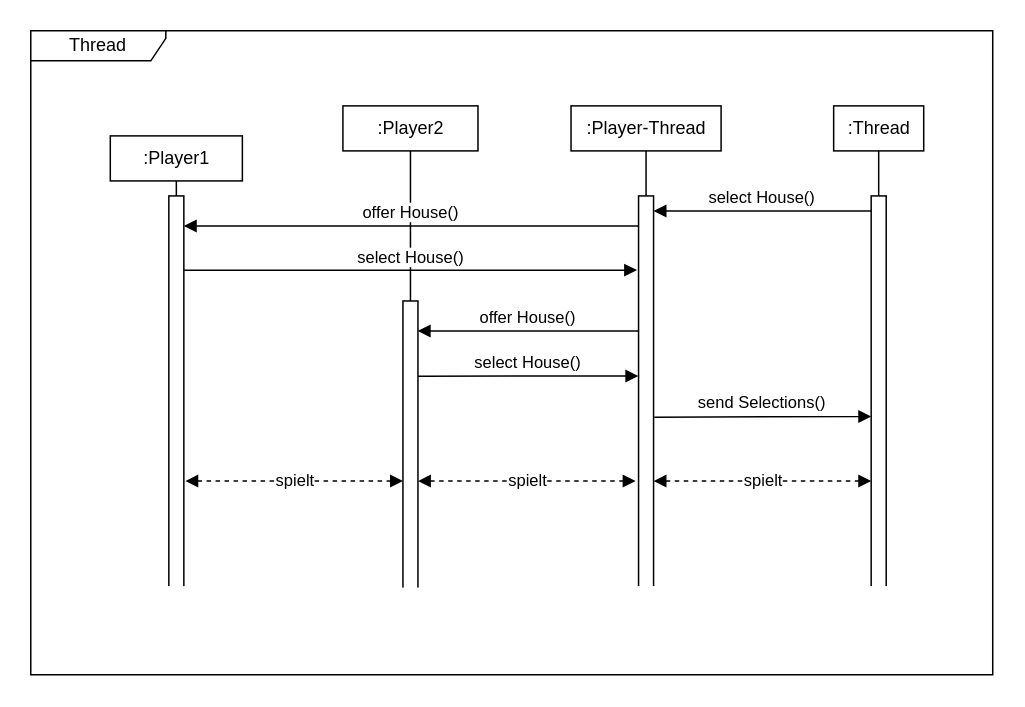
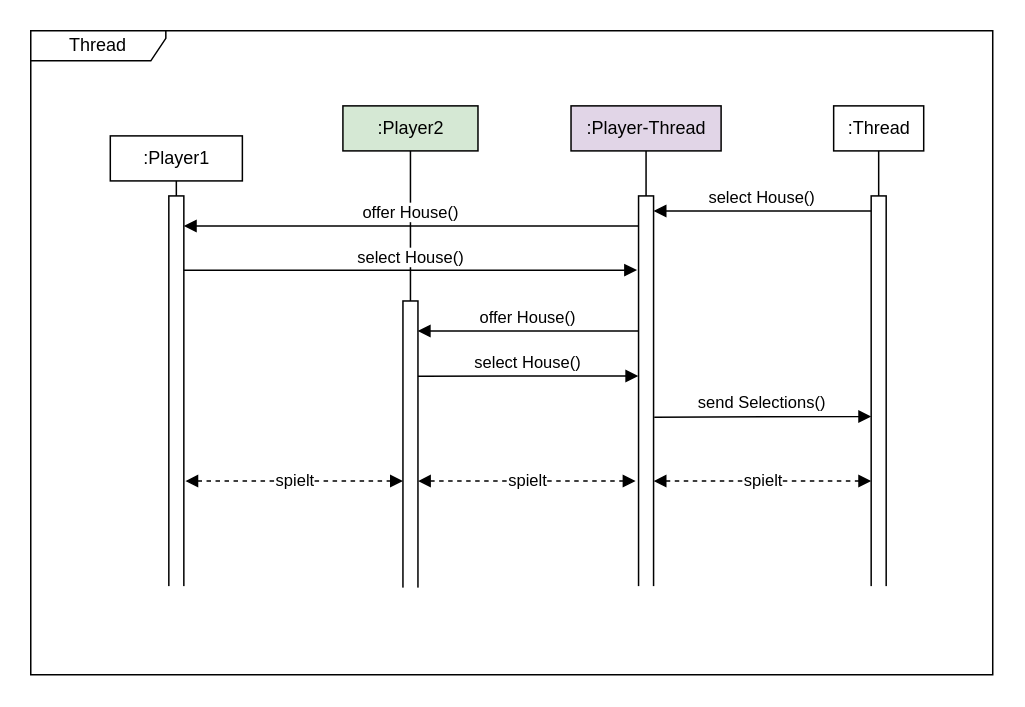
(410, 128) -> (410, 128)
(646, 128) -> (646, 128)
